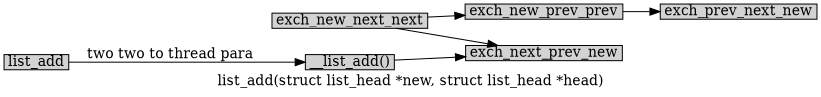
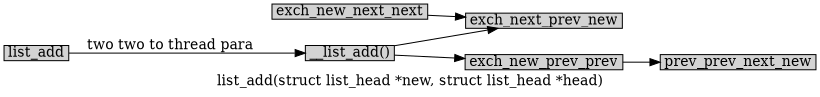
(739, 12) -> (738, 62)
(441, 16) -> (425, 57)
